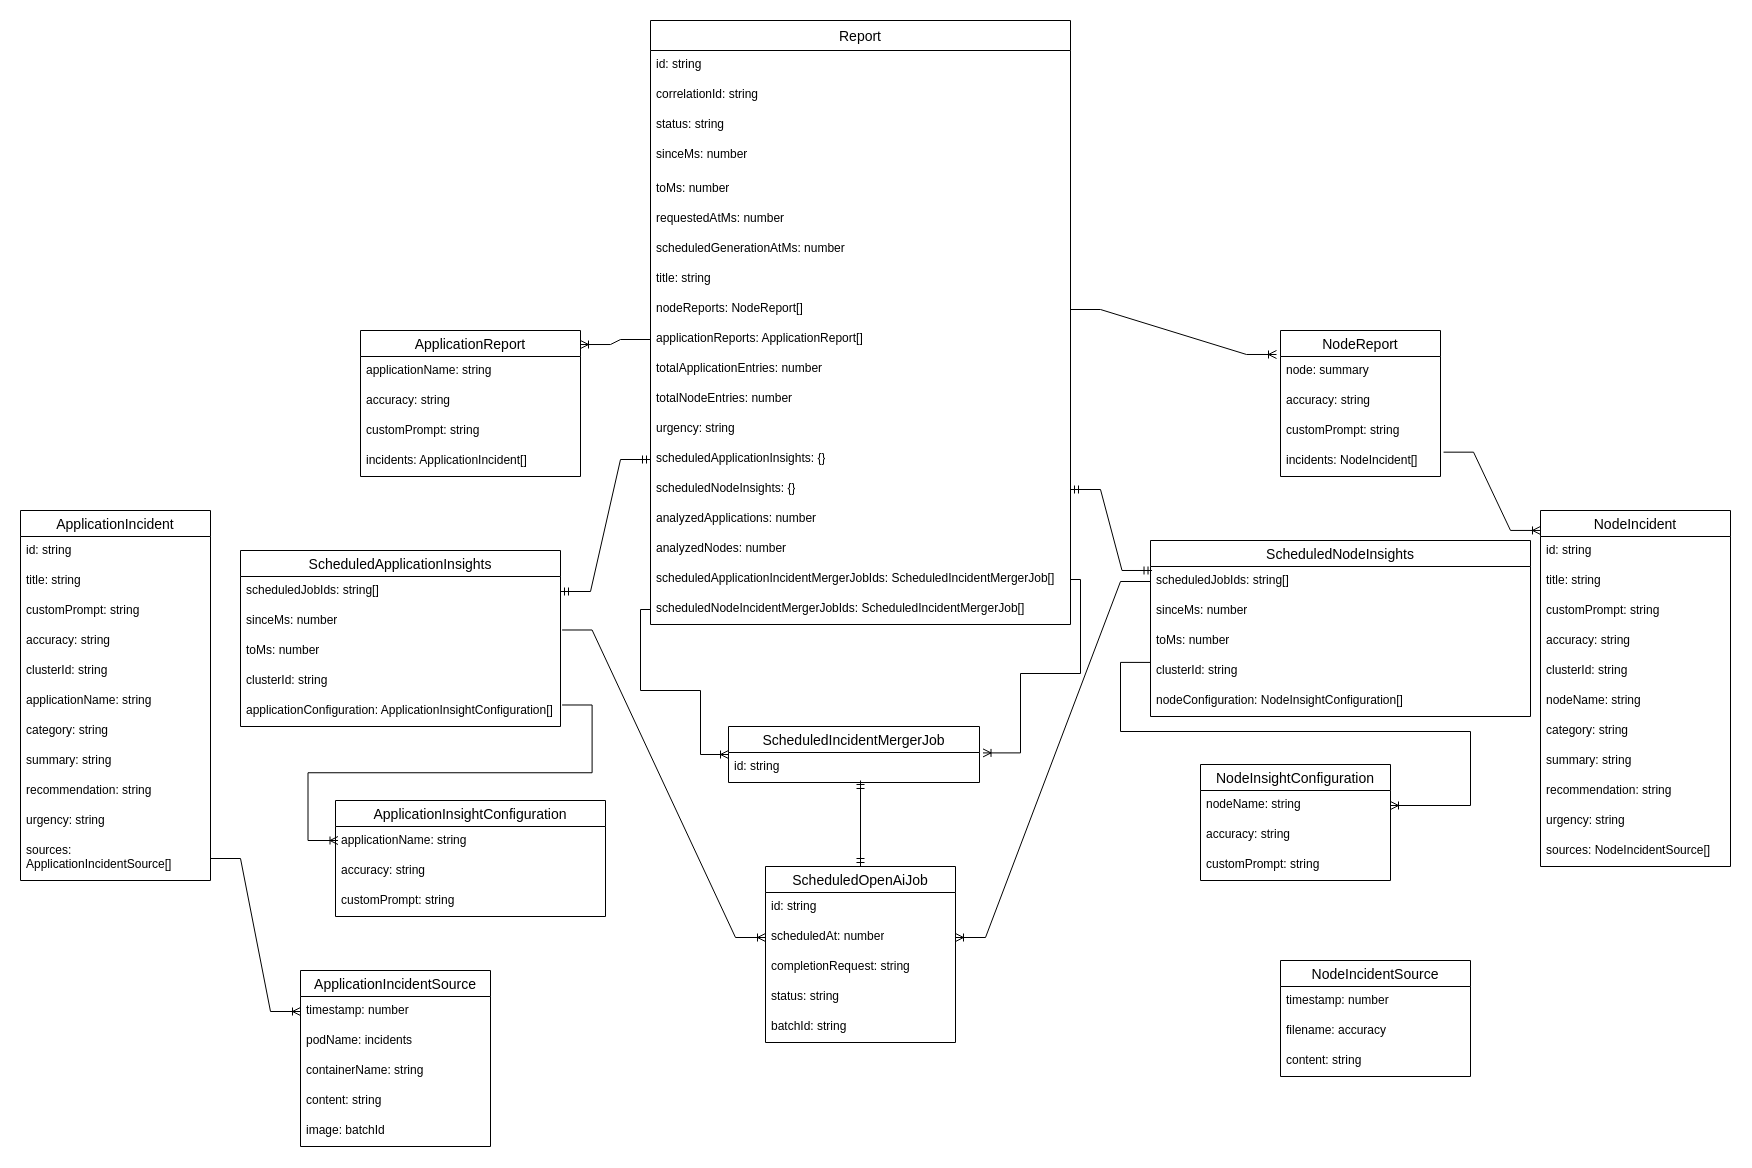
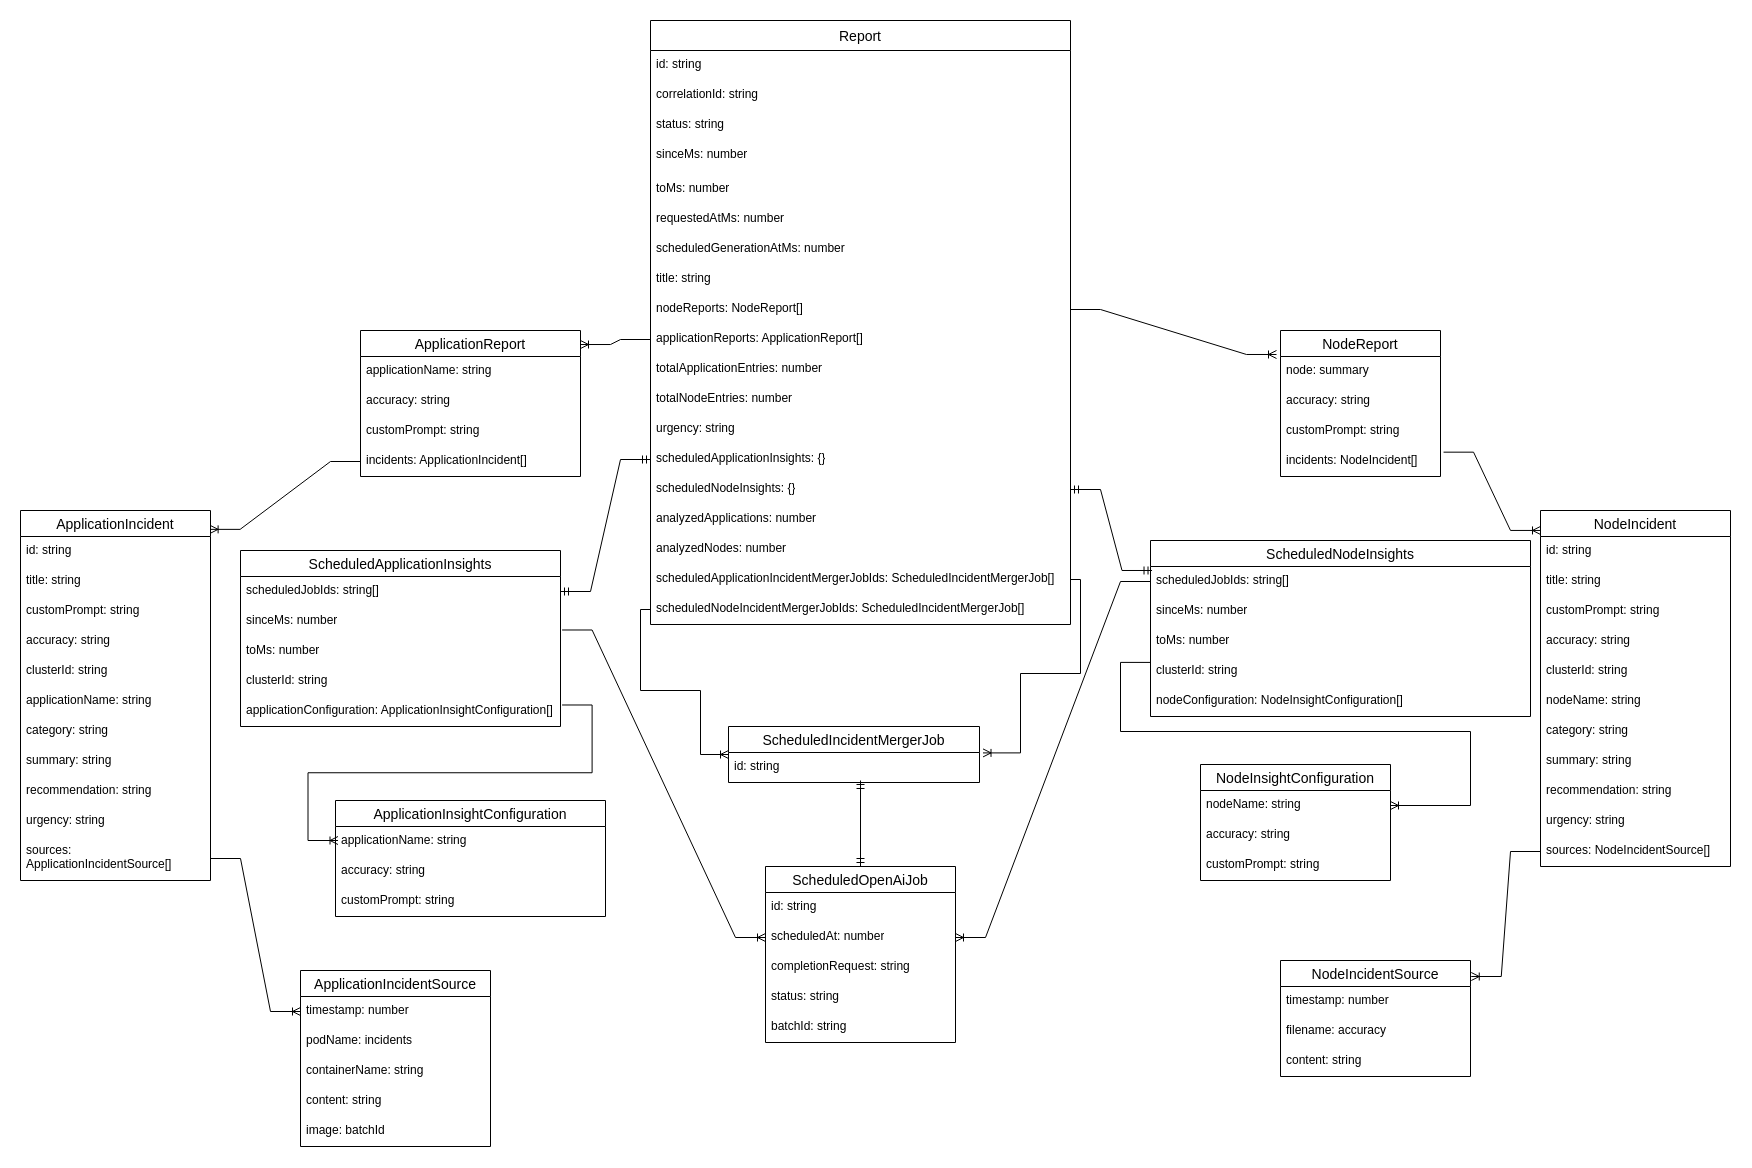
none -> (285, 496)
none -> (1506, 915)
